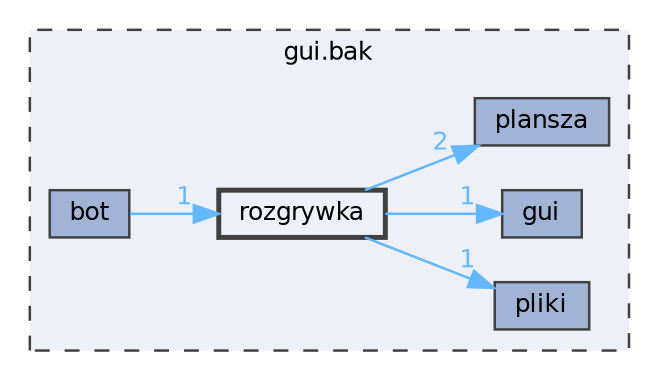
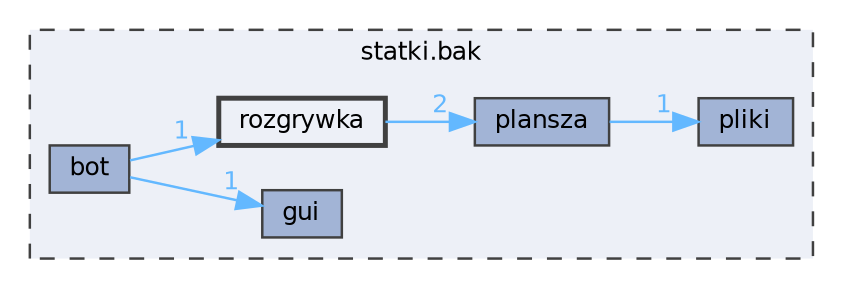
(329, 53) -> (421, 53)
(431, 214) -> (183, 189)
(418, 258) -> (641, 122)
